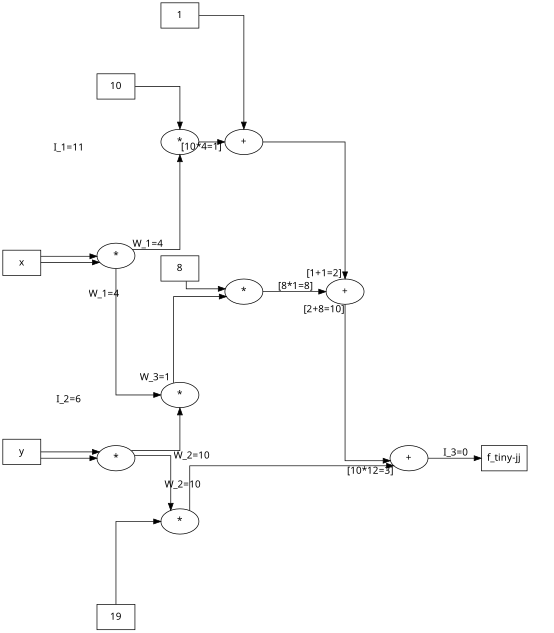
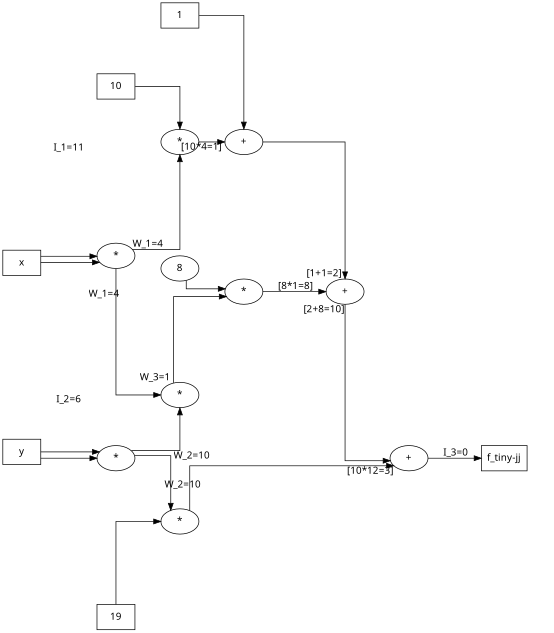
(180, 268) -> (180, 268)
